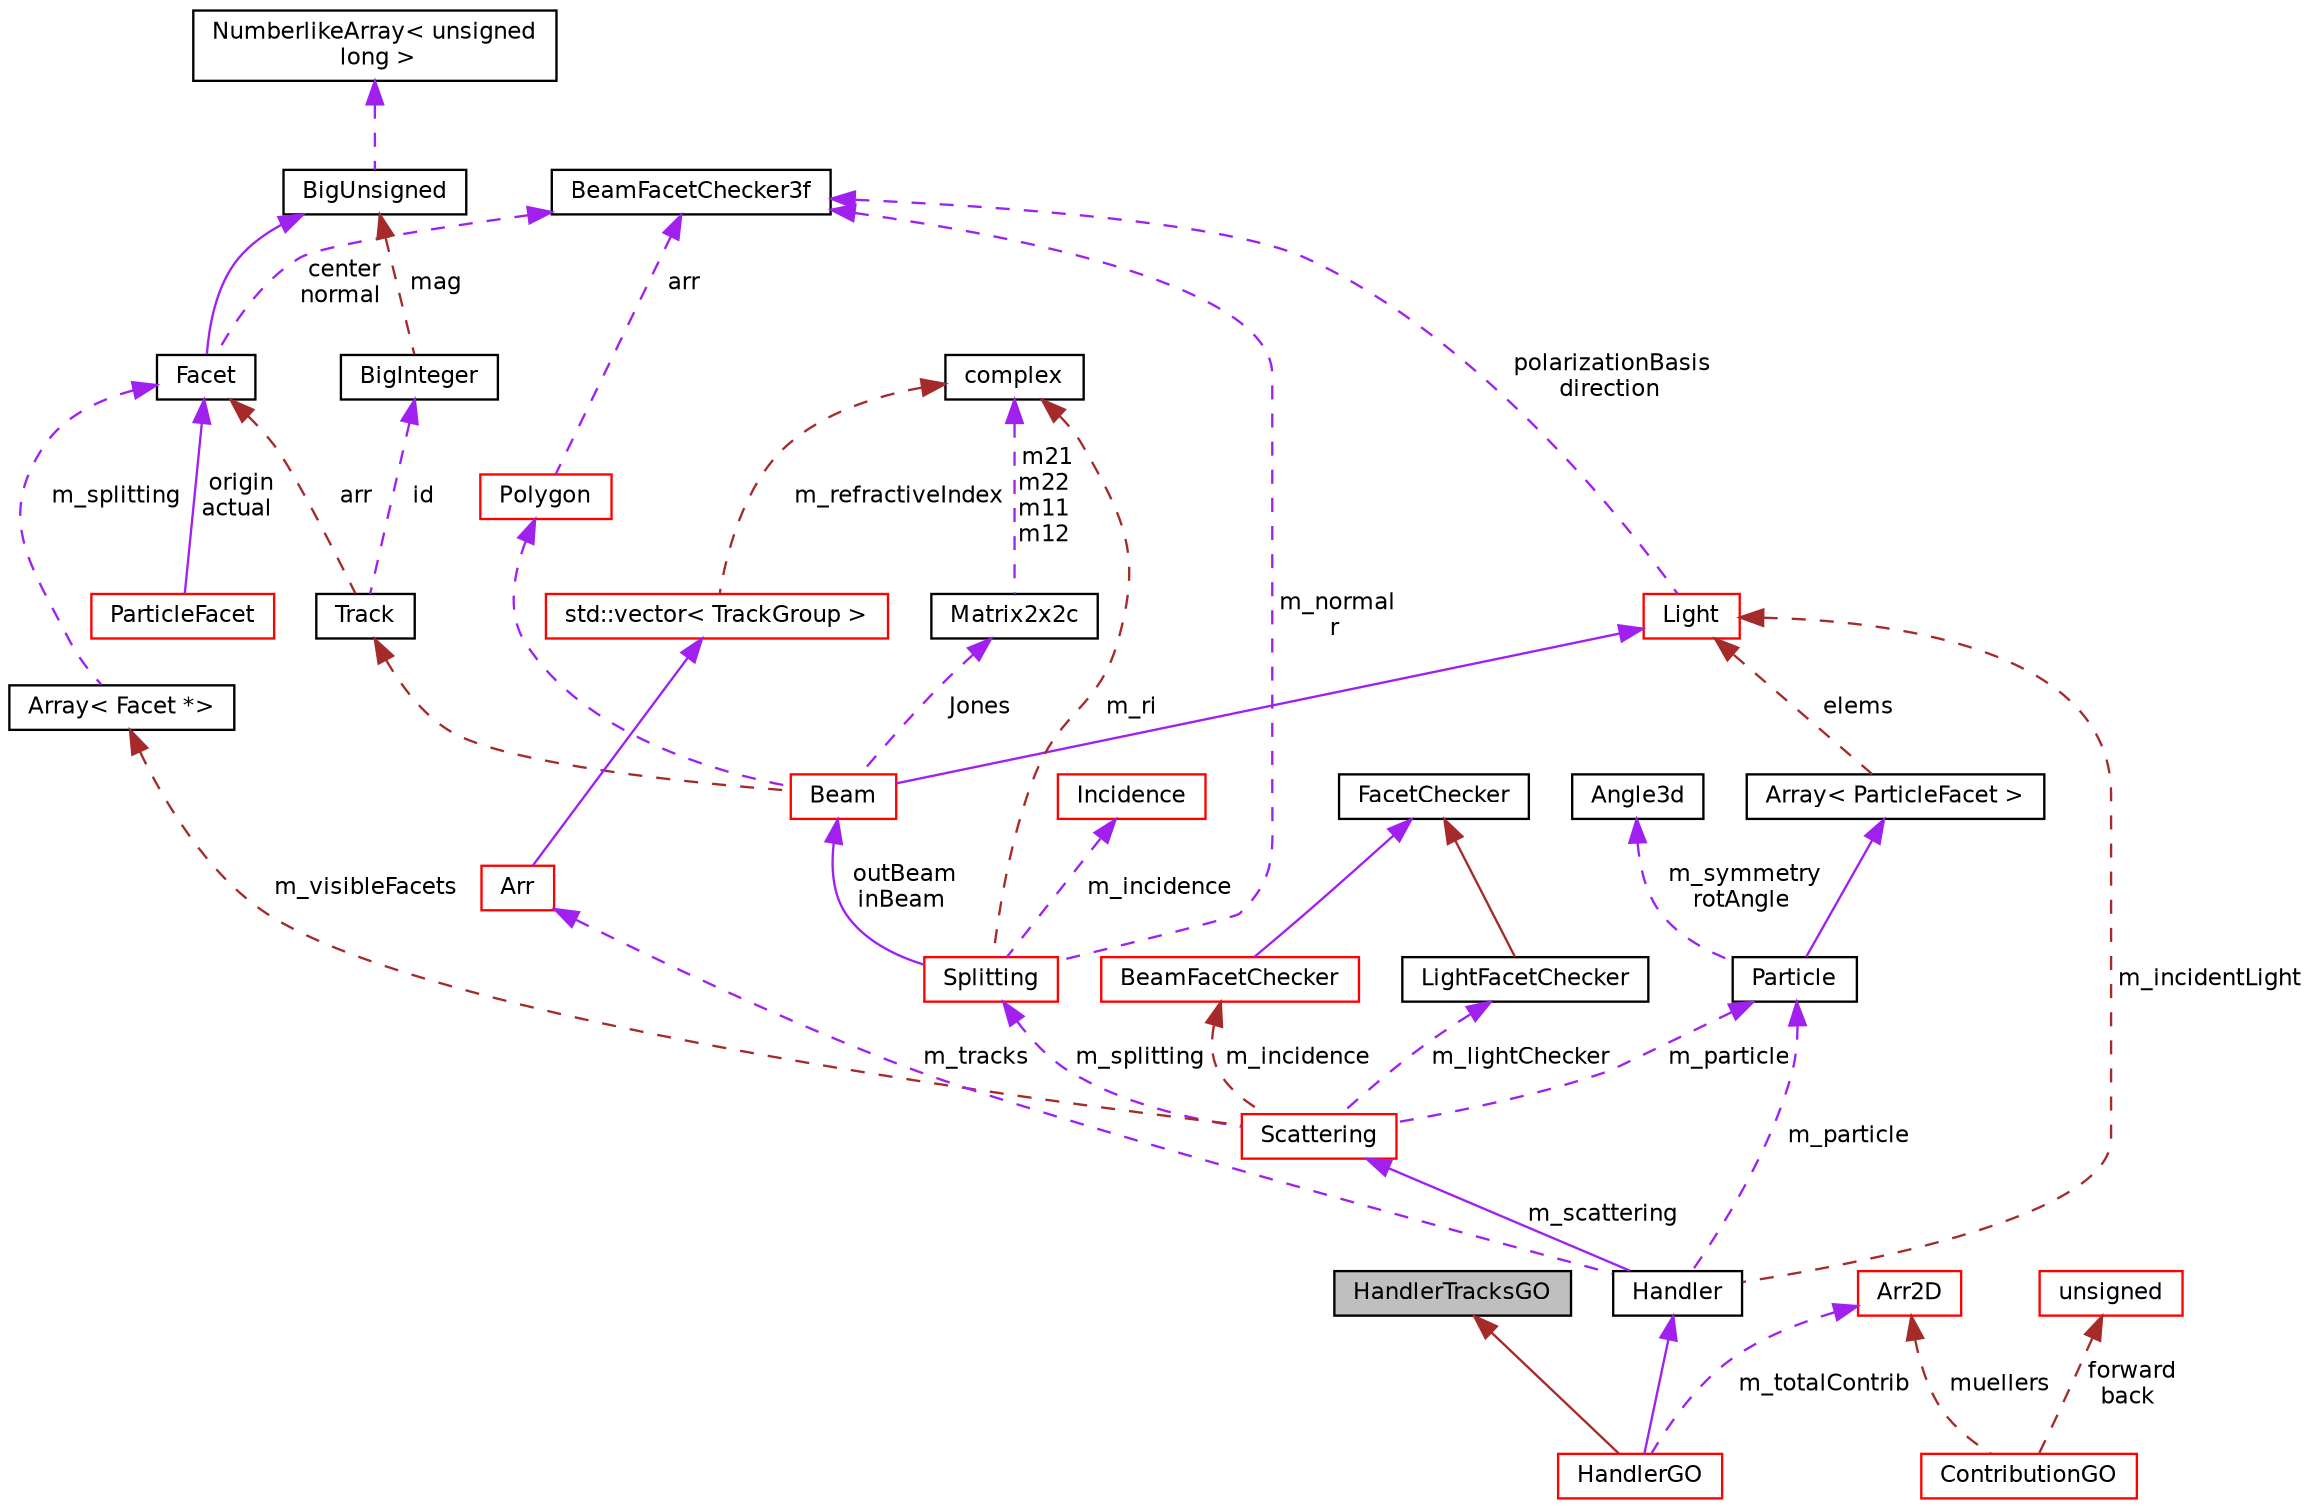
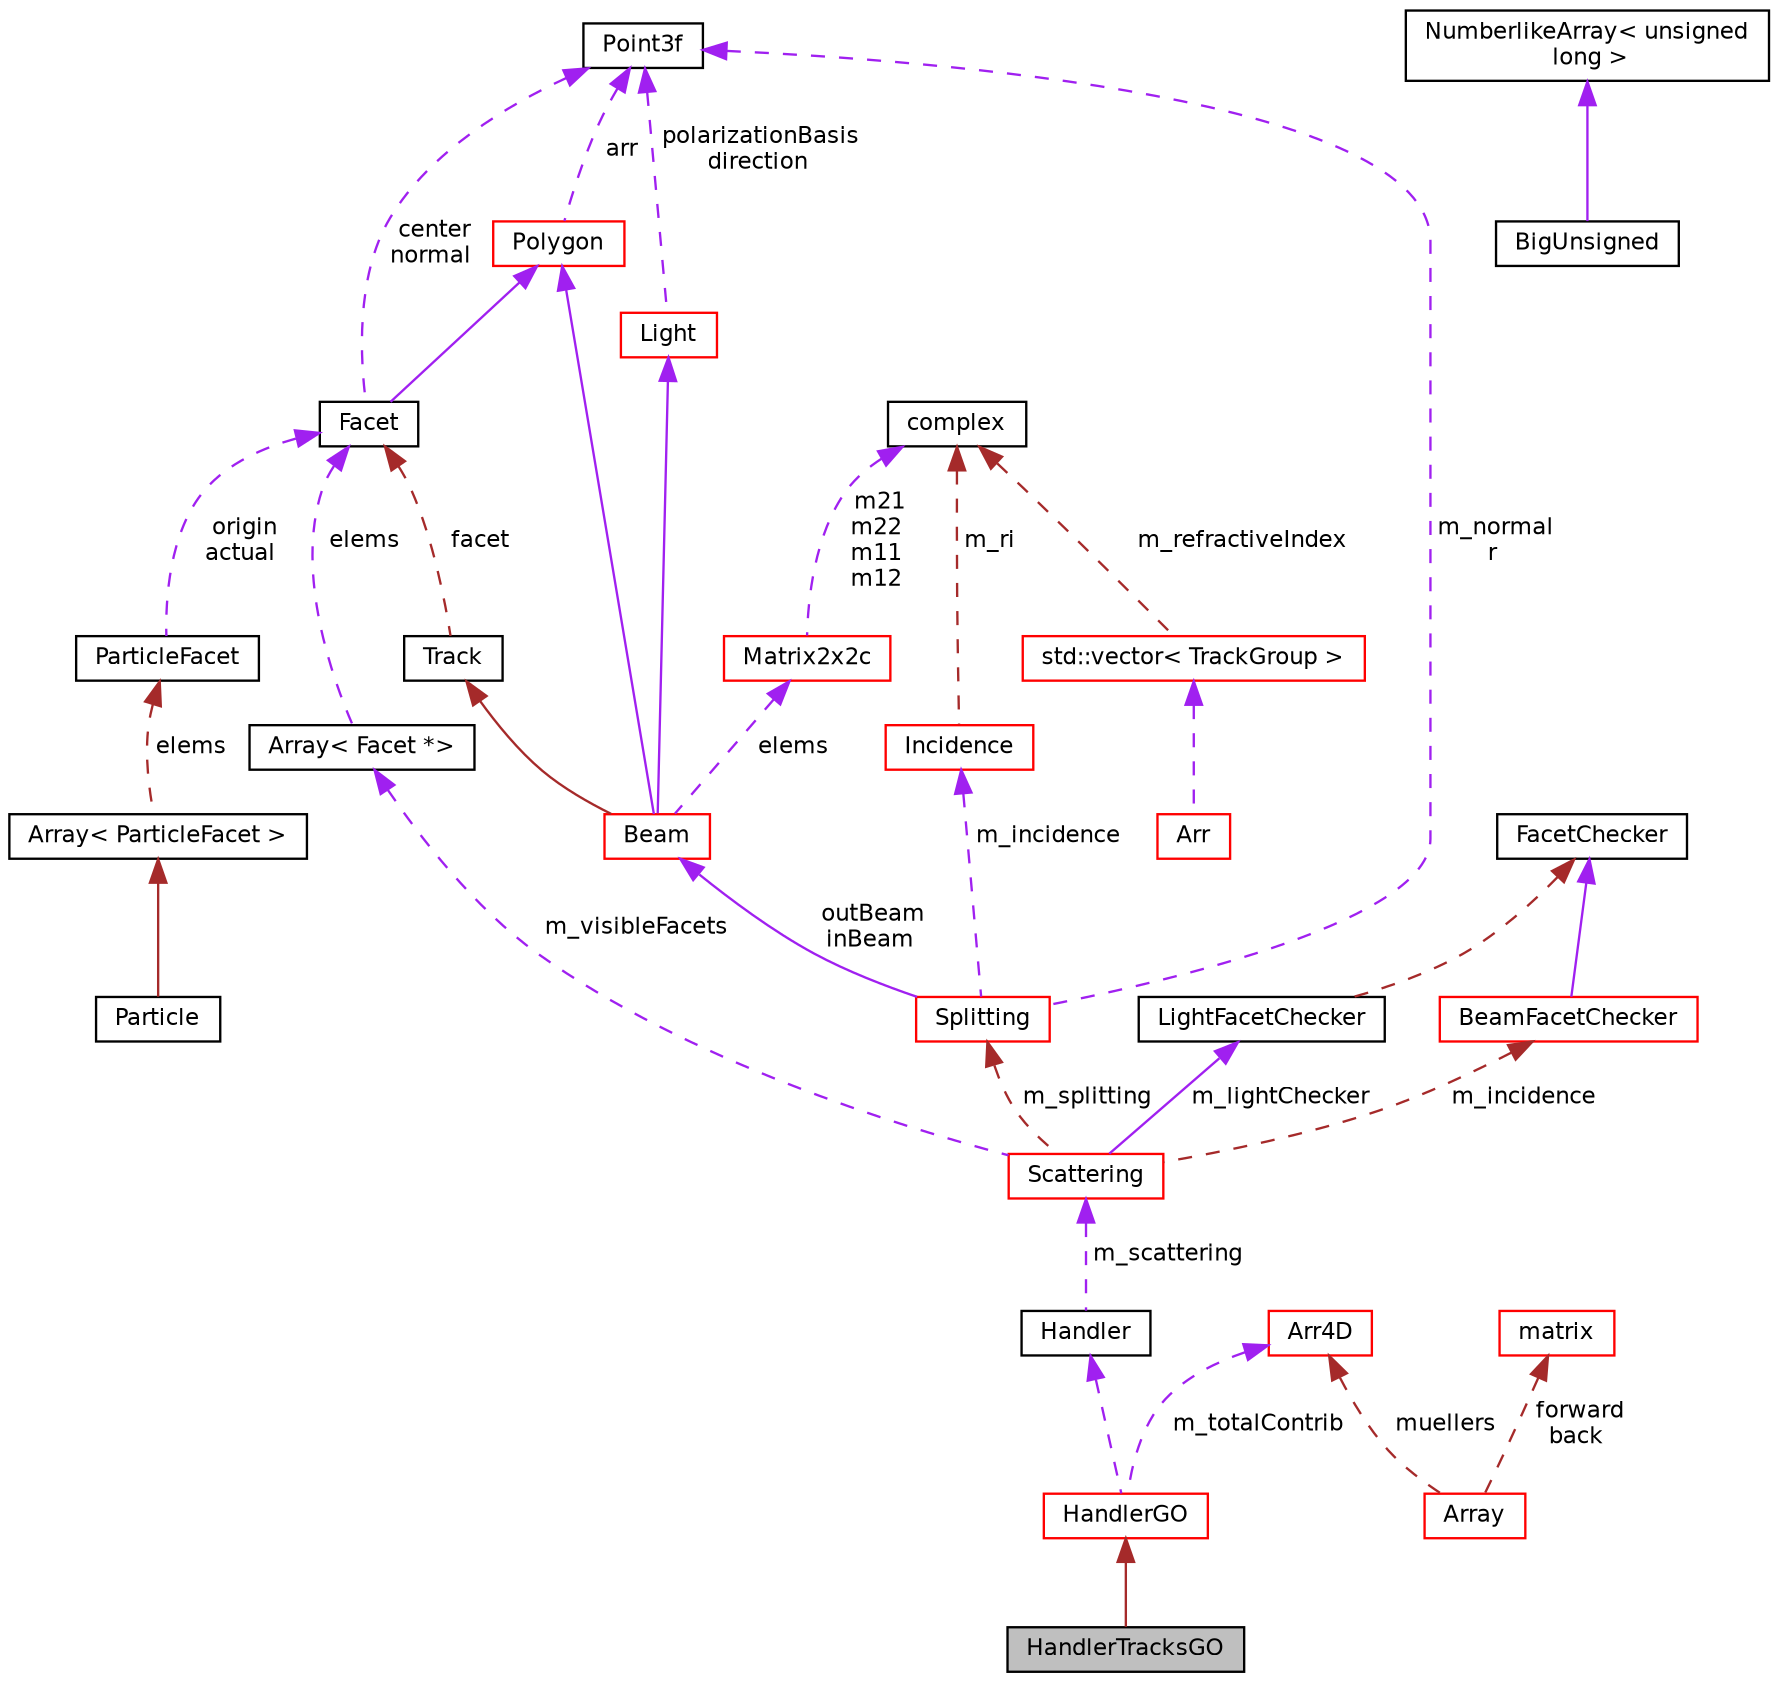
(375, 137) -> (1587, 163)
(691, 192) -> (643, 46)
(226, 278) -> (455, 342)
(419, 377) -> none
(112, 497) -> (362, 541)
(353, 497) -> (477, 541)
(193, 508) -> (191, 510)
(183, 616) -> (168, 658)
(1015, 616) -> (807, 658)
(1096, 687) -> (957, 597)
(977, 708) -> (791, 747)
(598, 713) -> (610, 552)
(1803, 715) -> (147, 759)
(614, 756) -> (1194, 759)
(570, 765) -> (538, 767)
(1638, 797) -> none
(1839, 898) -> (158, 940)
(1485, 899) -> (1465, 953)
(2111, 958) -> none
(644, 1032) -> (663, 1028)
(1403, 1061) -> (1164, 1106)
(1570, 1083) -> none
(1118, 1095) -> (1019, 1115)
(1084, 1125) -> none
(1761, 1155) -> none
(1509, 1219) -> (1086, 1267)
(1910, 1293) -> (1320, 1333)
(2111, 1293) -> (1557, 1333)
(1555, 1393) -> (1126, 1595)
(1656, 1397) -> (1109, 1436)
(2029, 1476) -> (1475, 1516)
